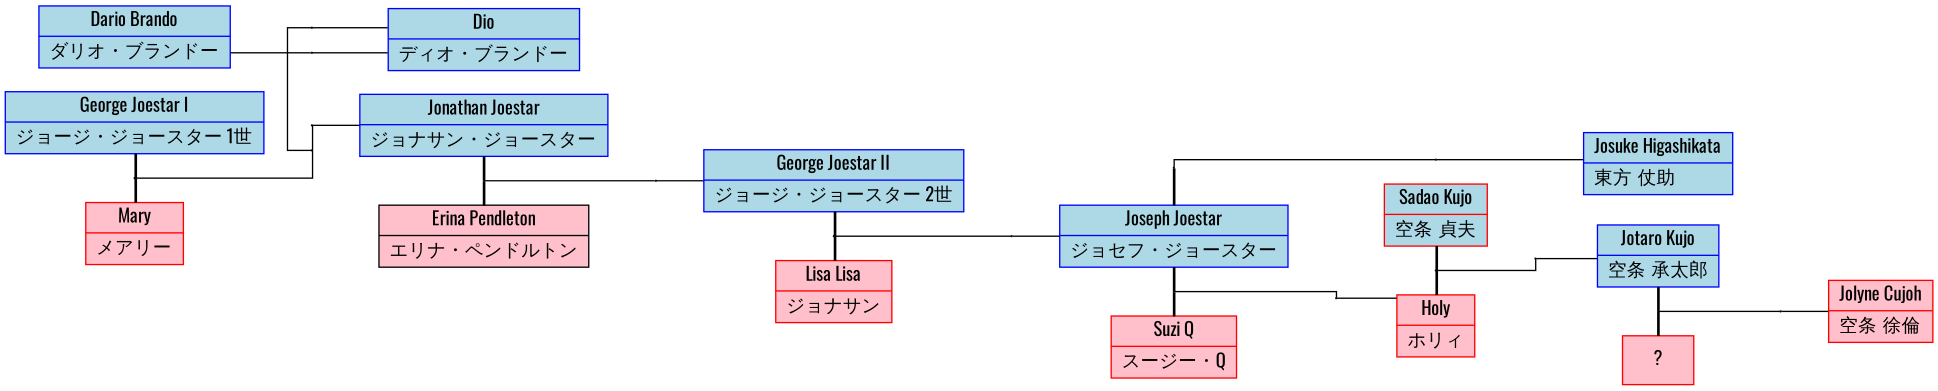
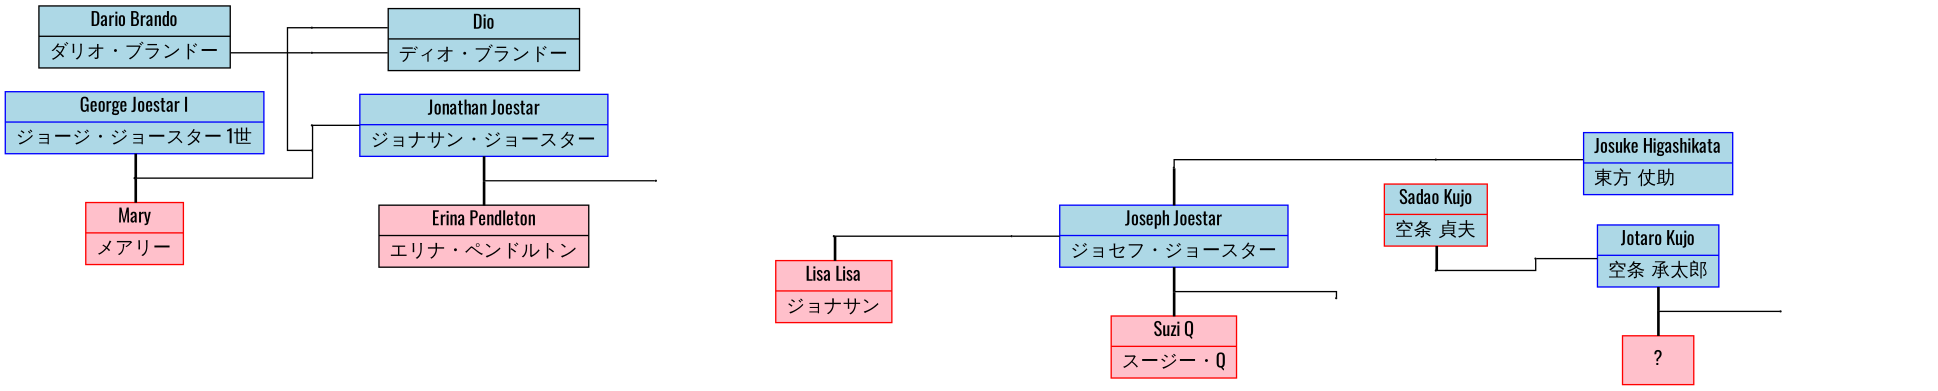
(135, 37) -> (135, 37)
(484, 40) -> (484, 40)
(834, 181) -> none
(1881, 311) -> none
(1436, 326) -> none
